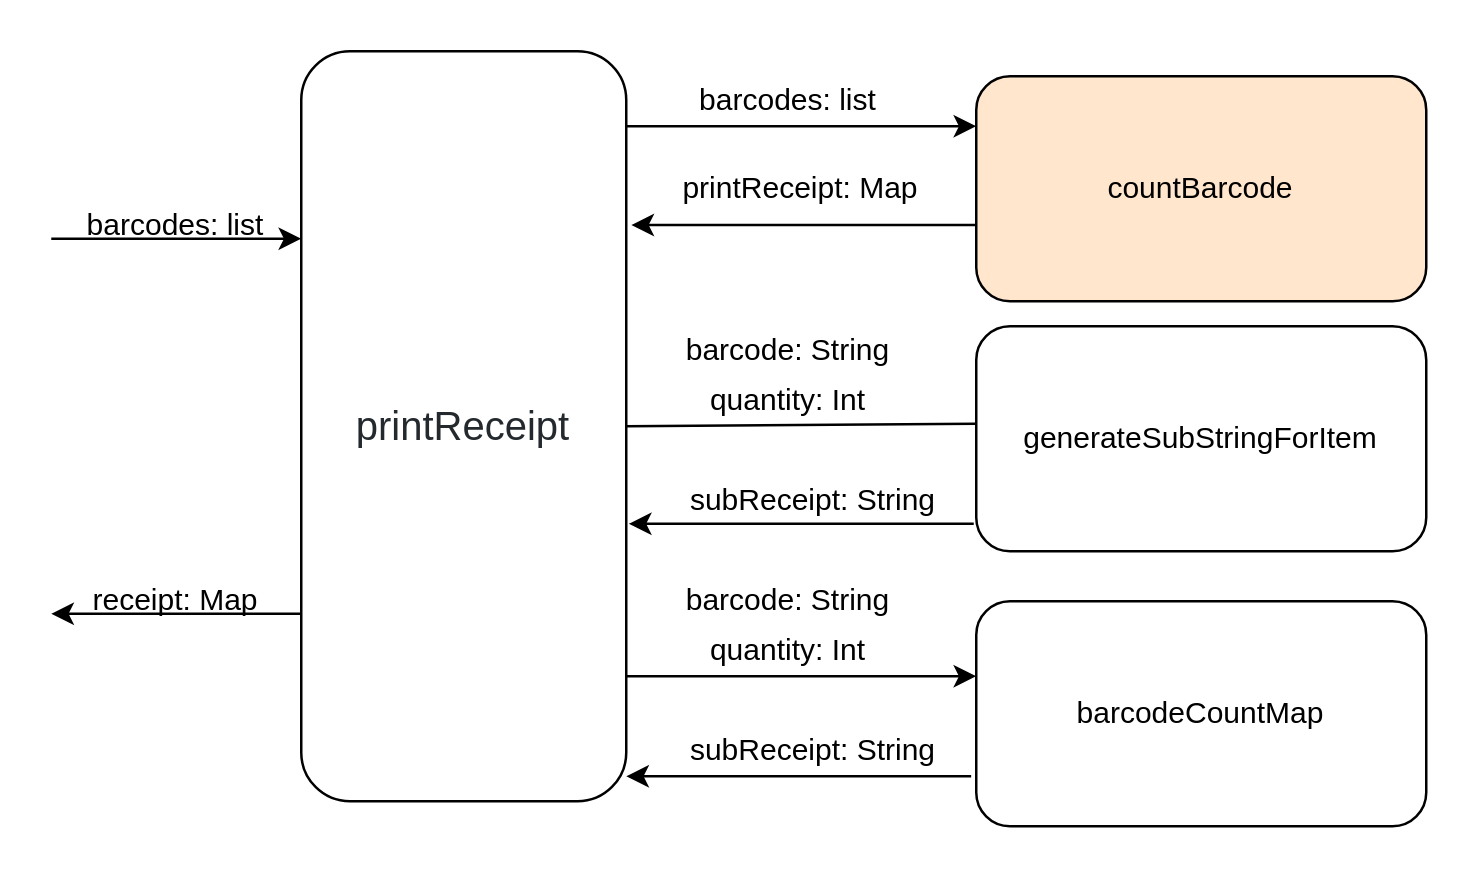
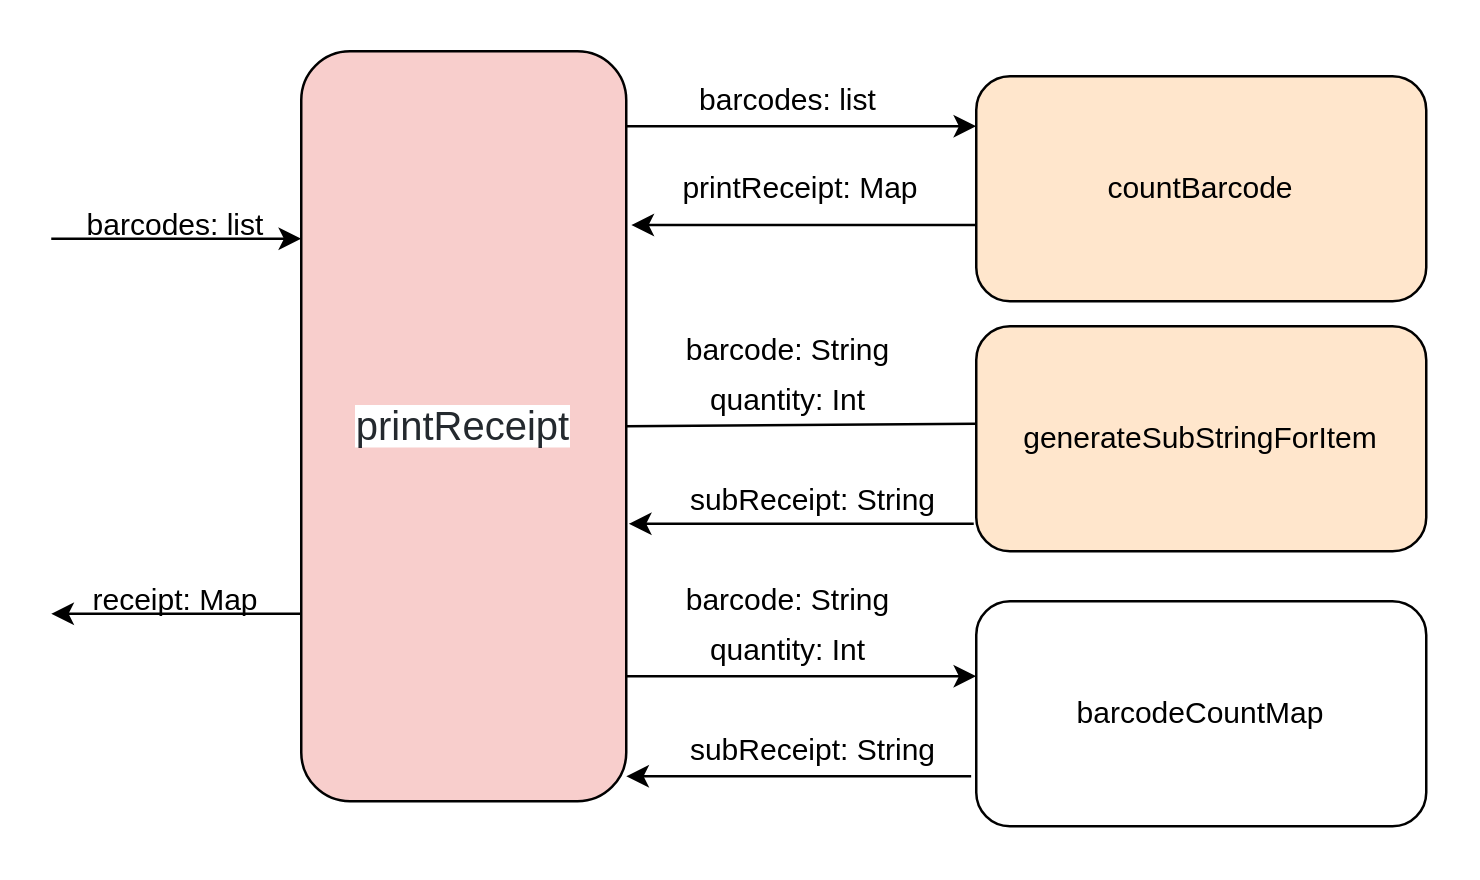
(464, 426) -> (464, 426)
(1201, 439) -> (1201, 439)
